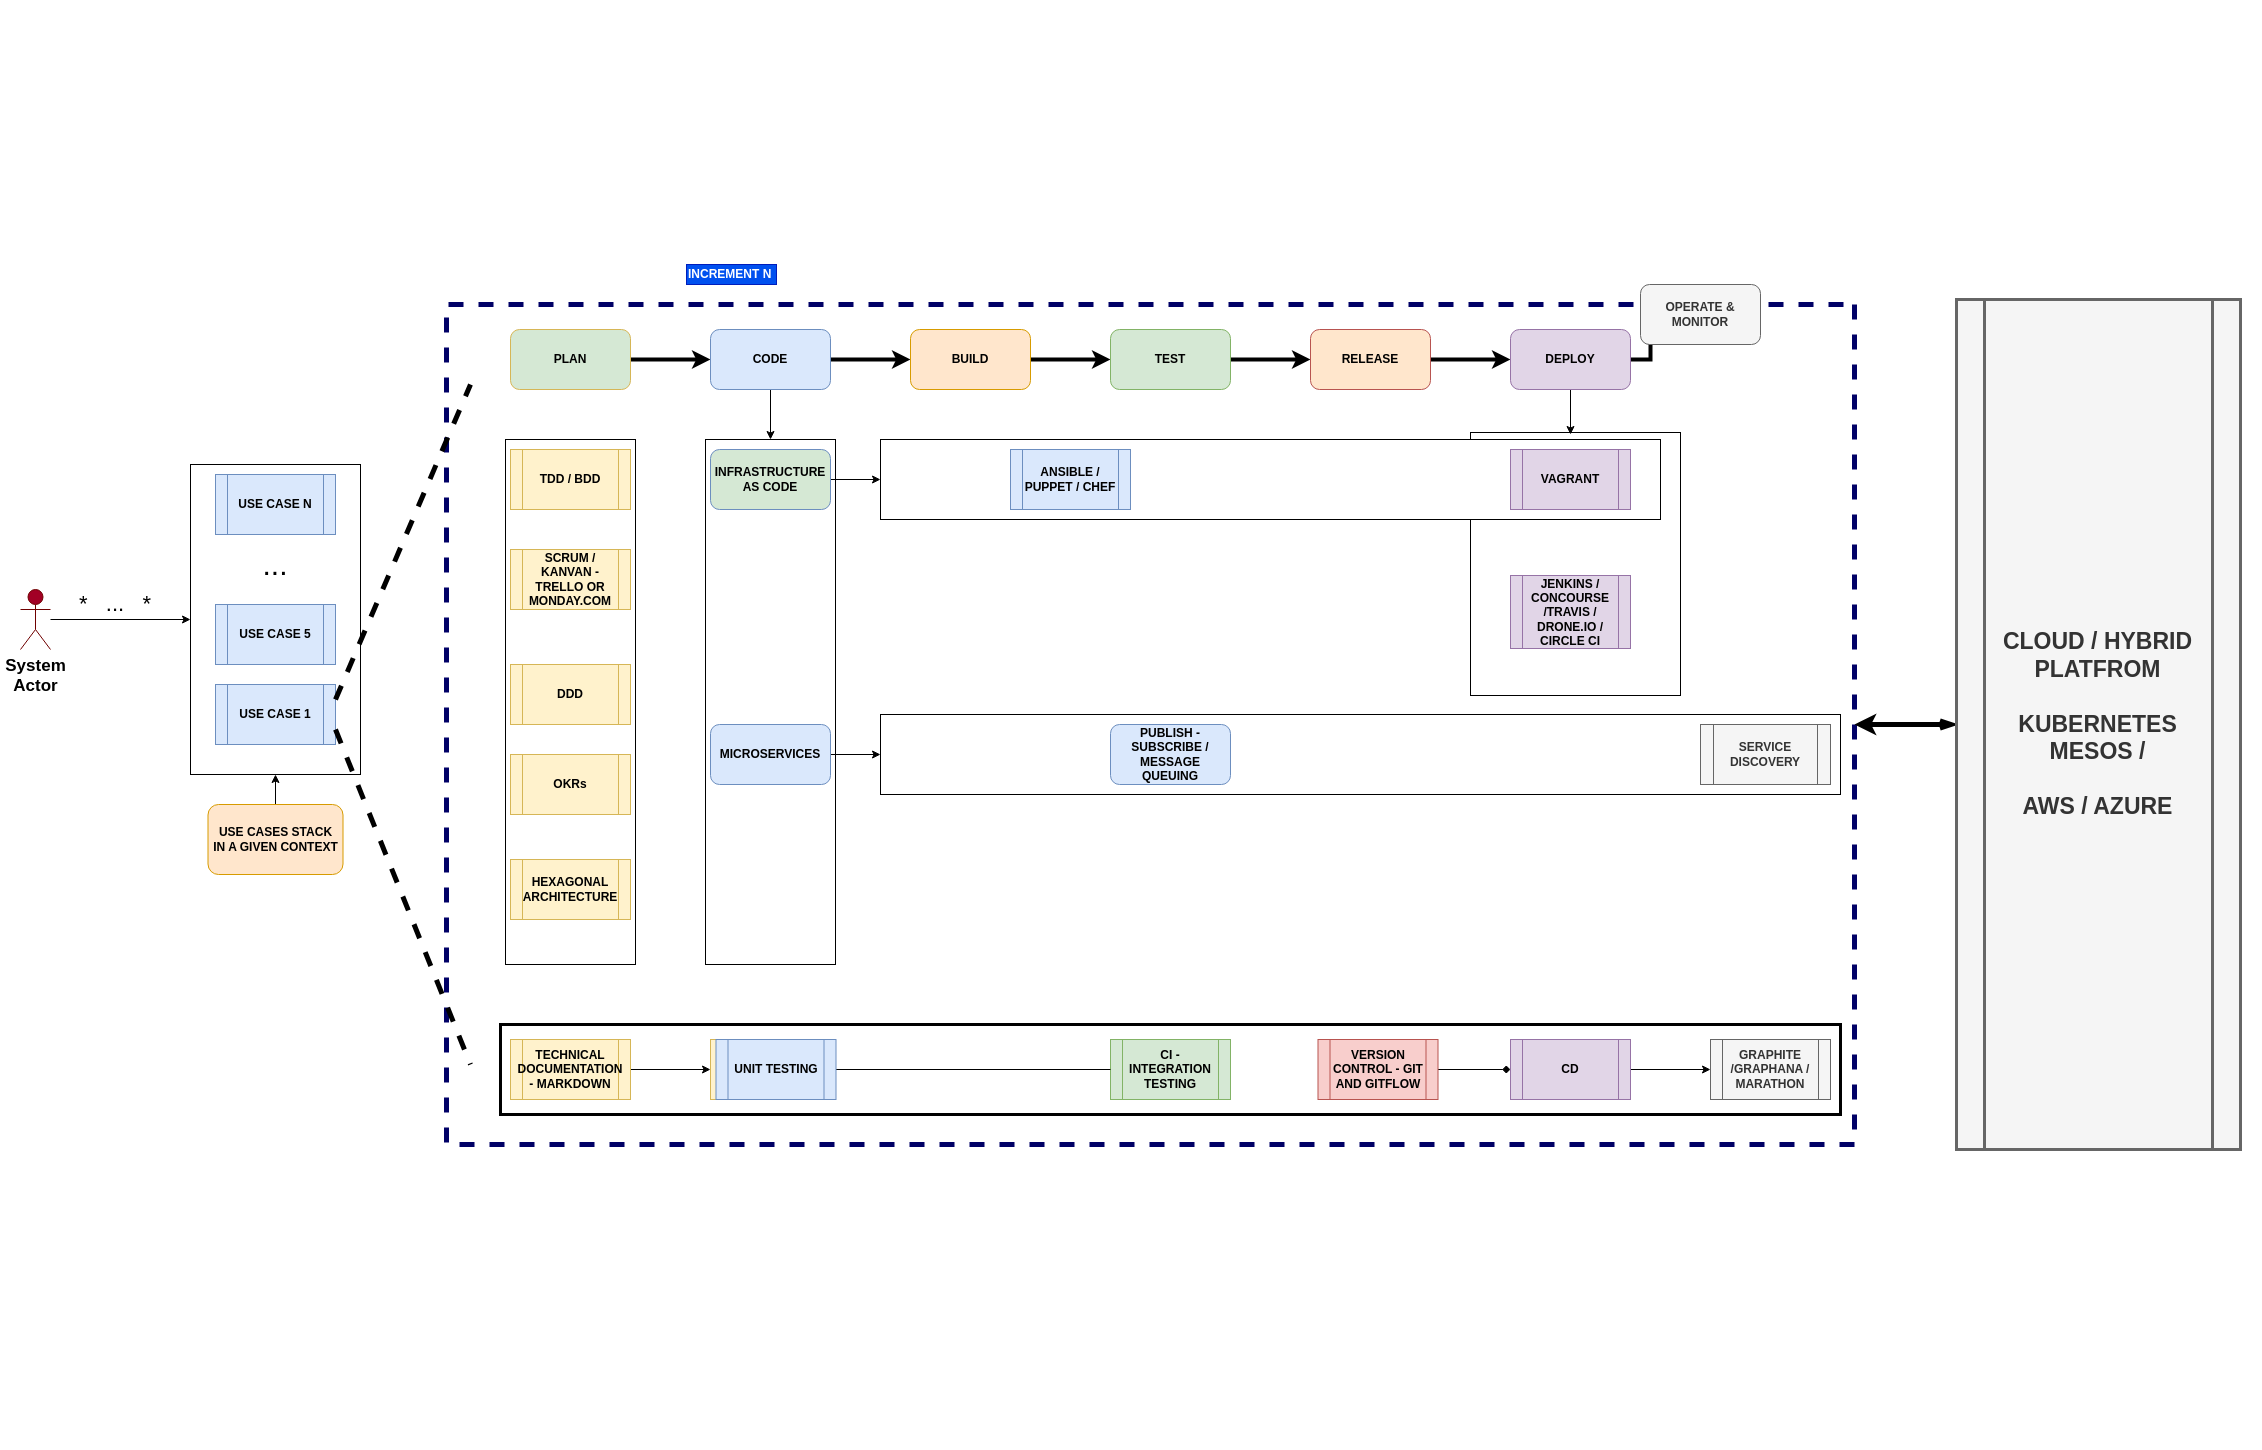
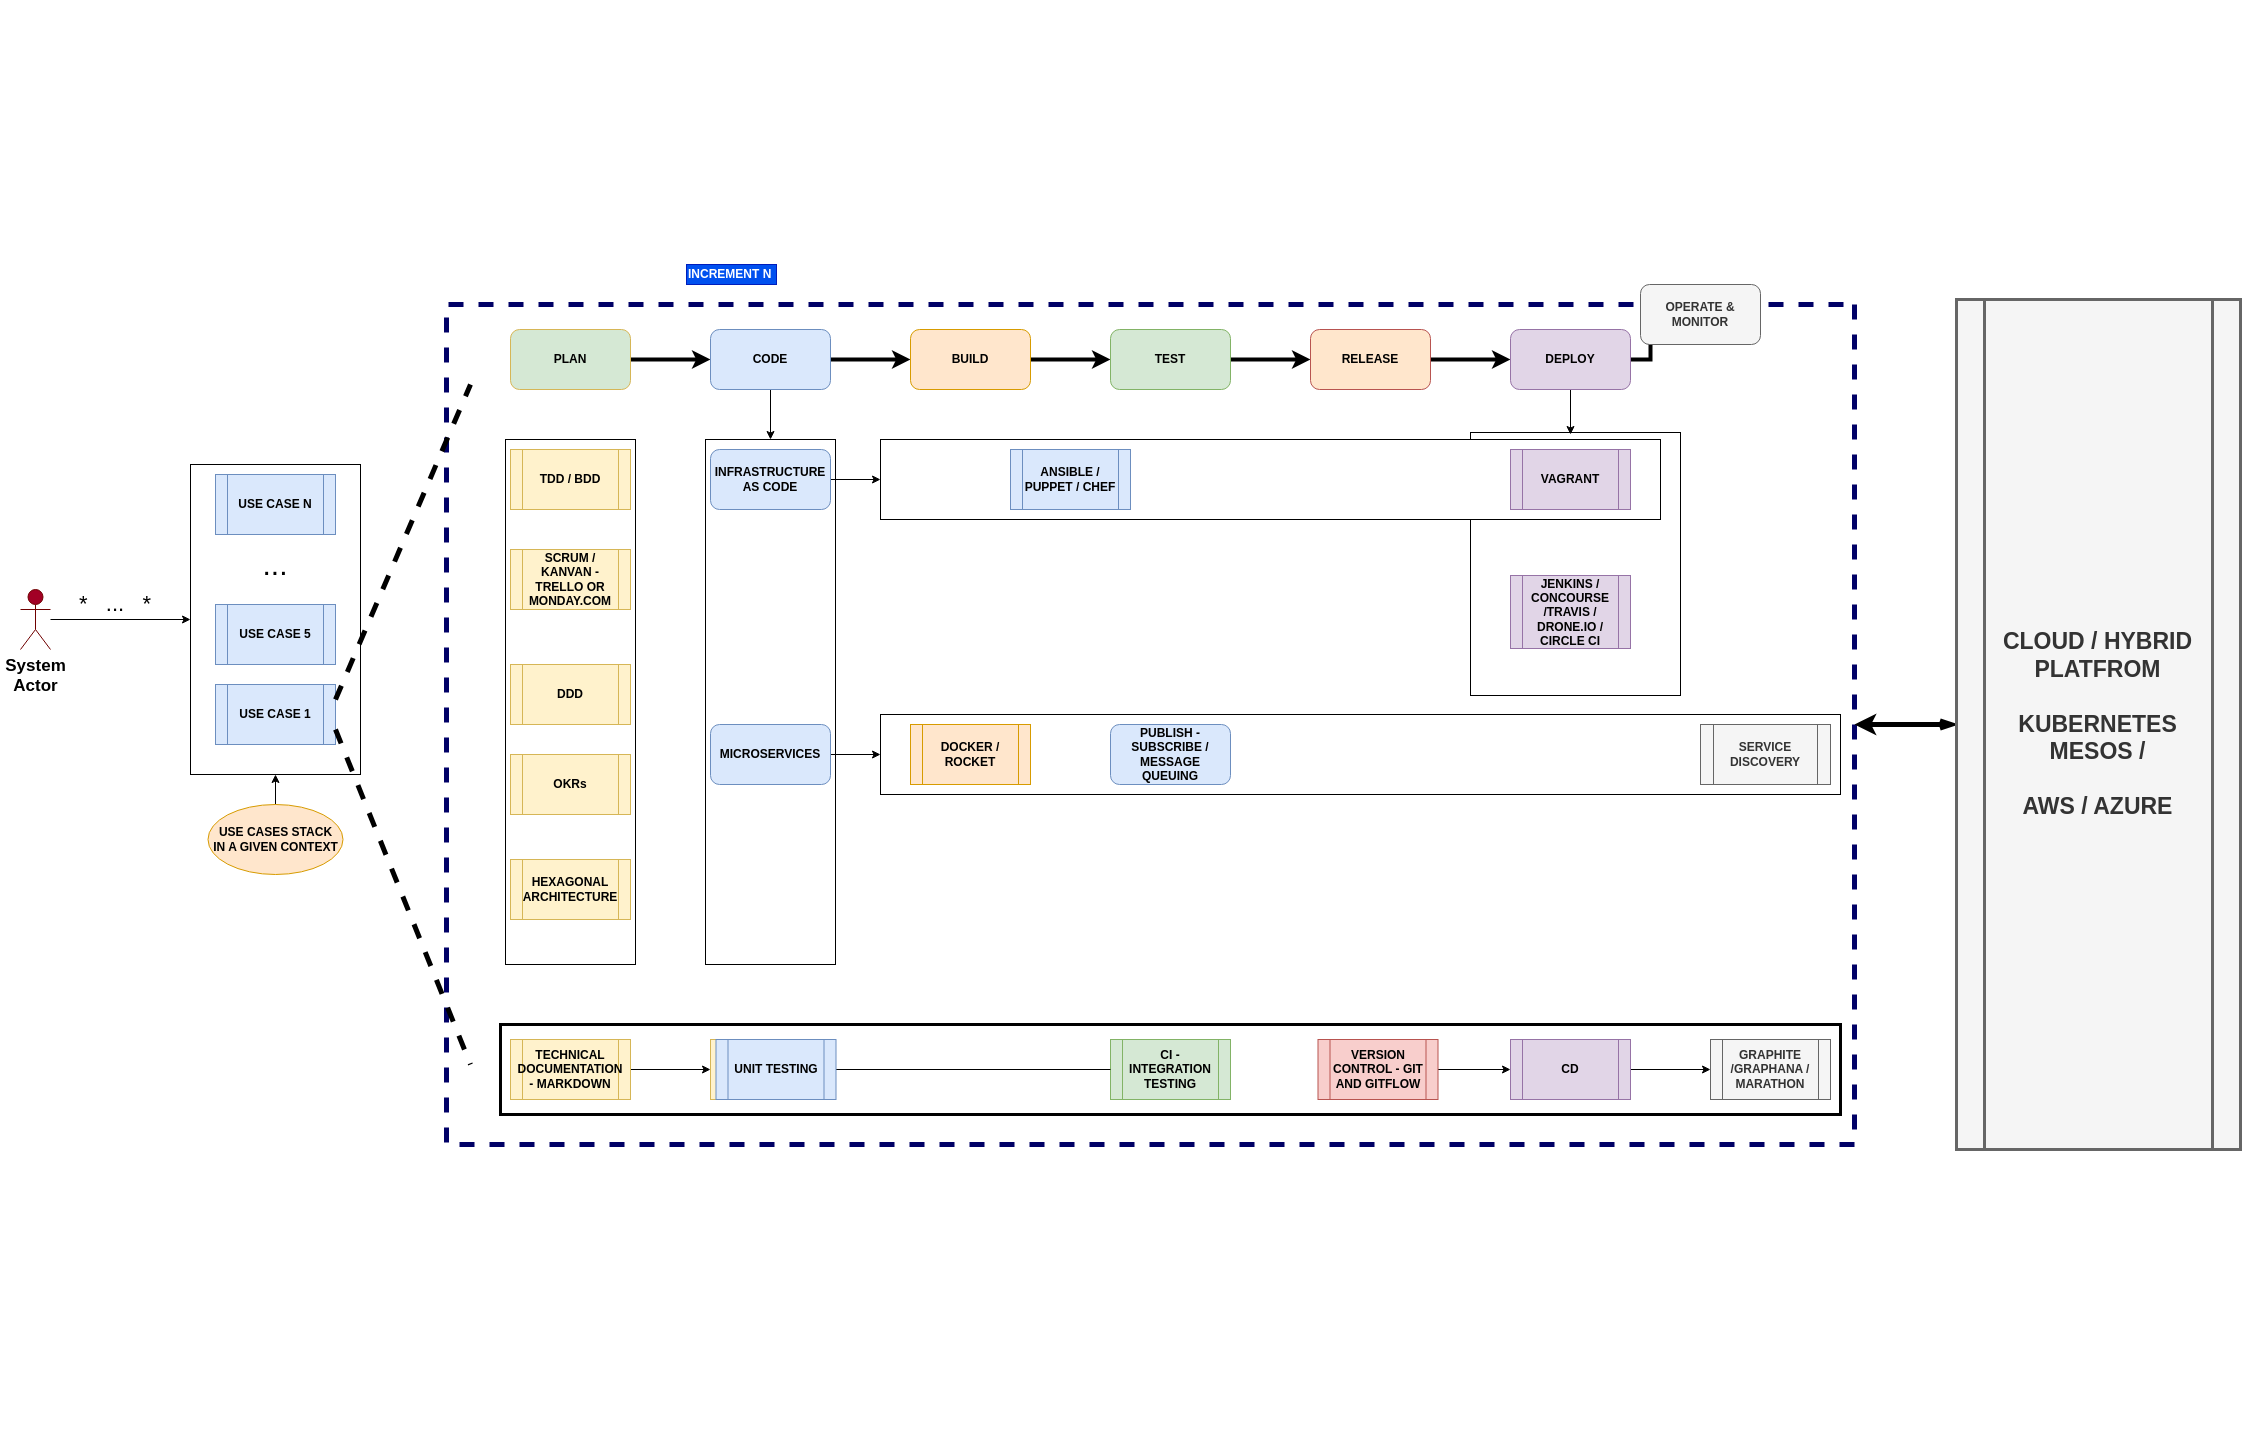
(771, 480) -> (771, 480)
none -> (971, 755)
(276, 840) -> (276, 840)
(1501, 1070) -> (1502, 1070)
